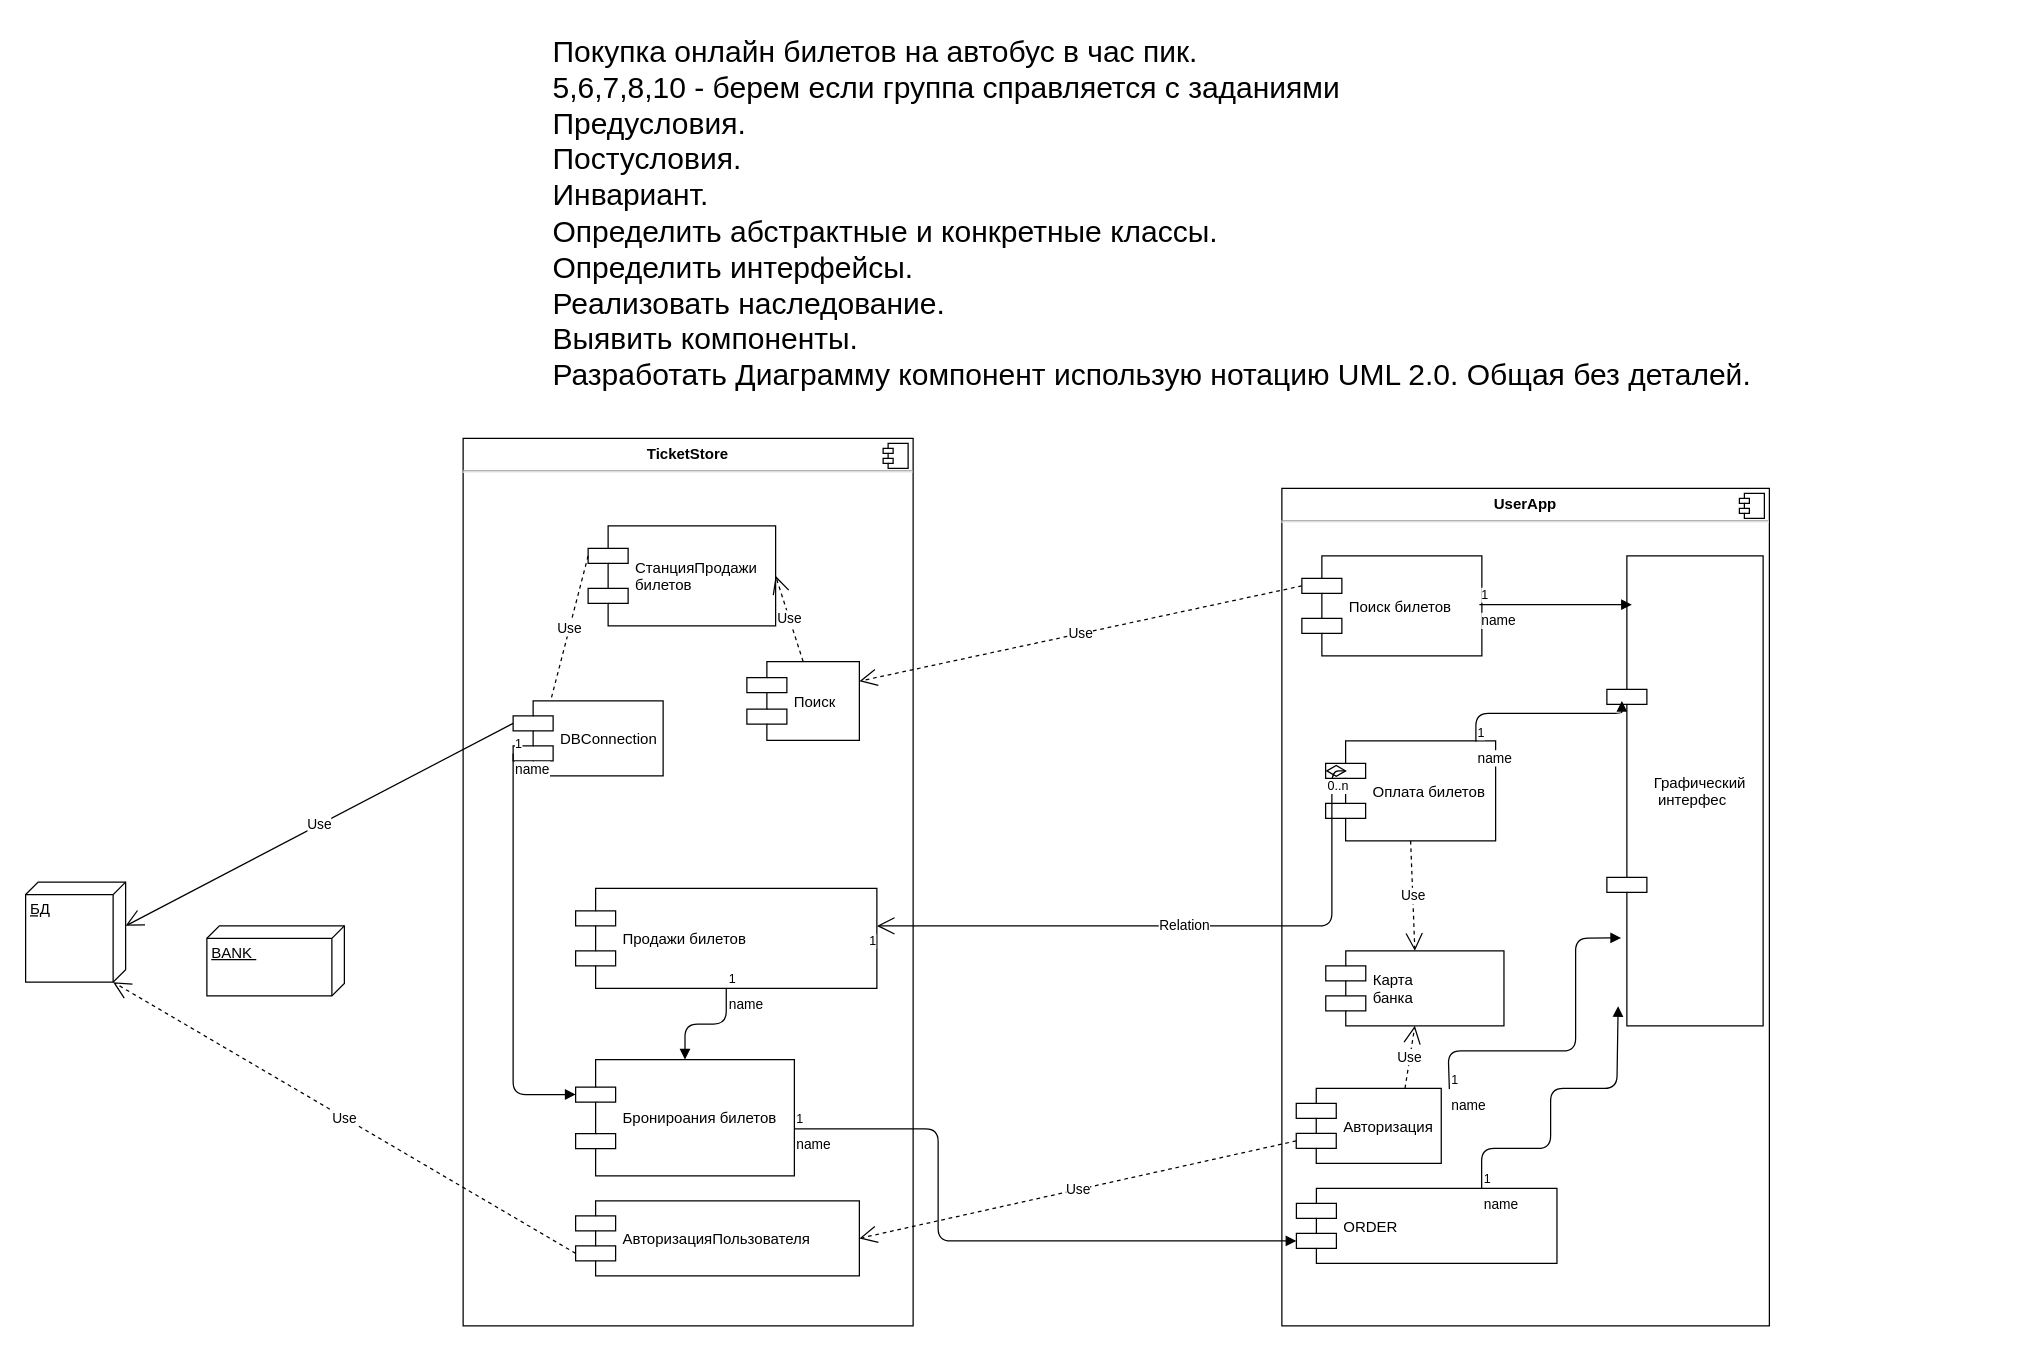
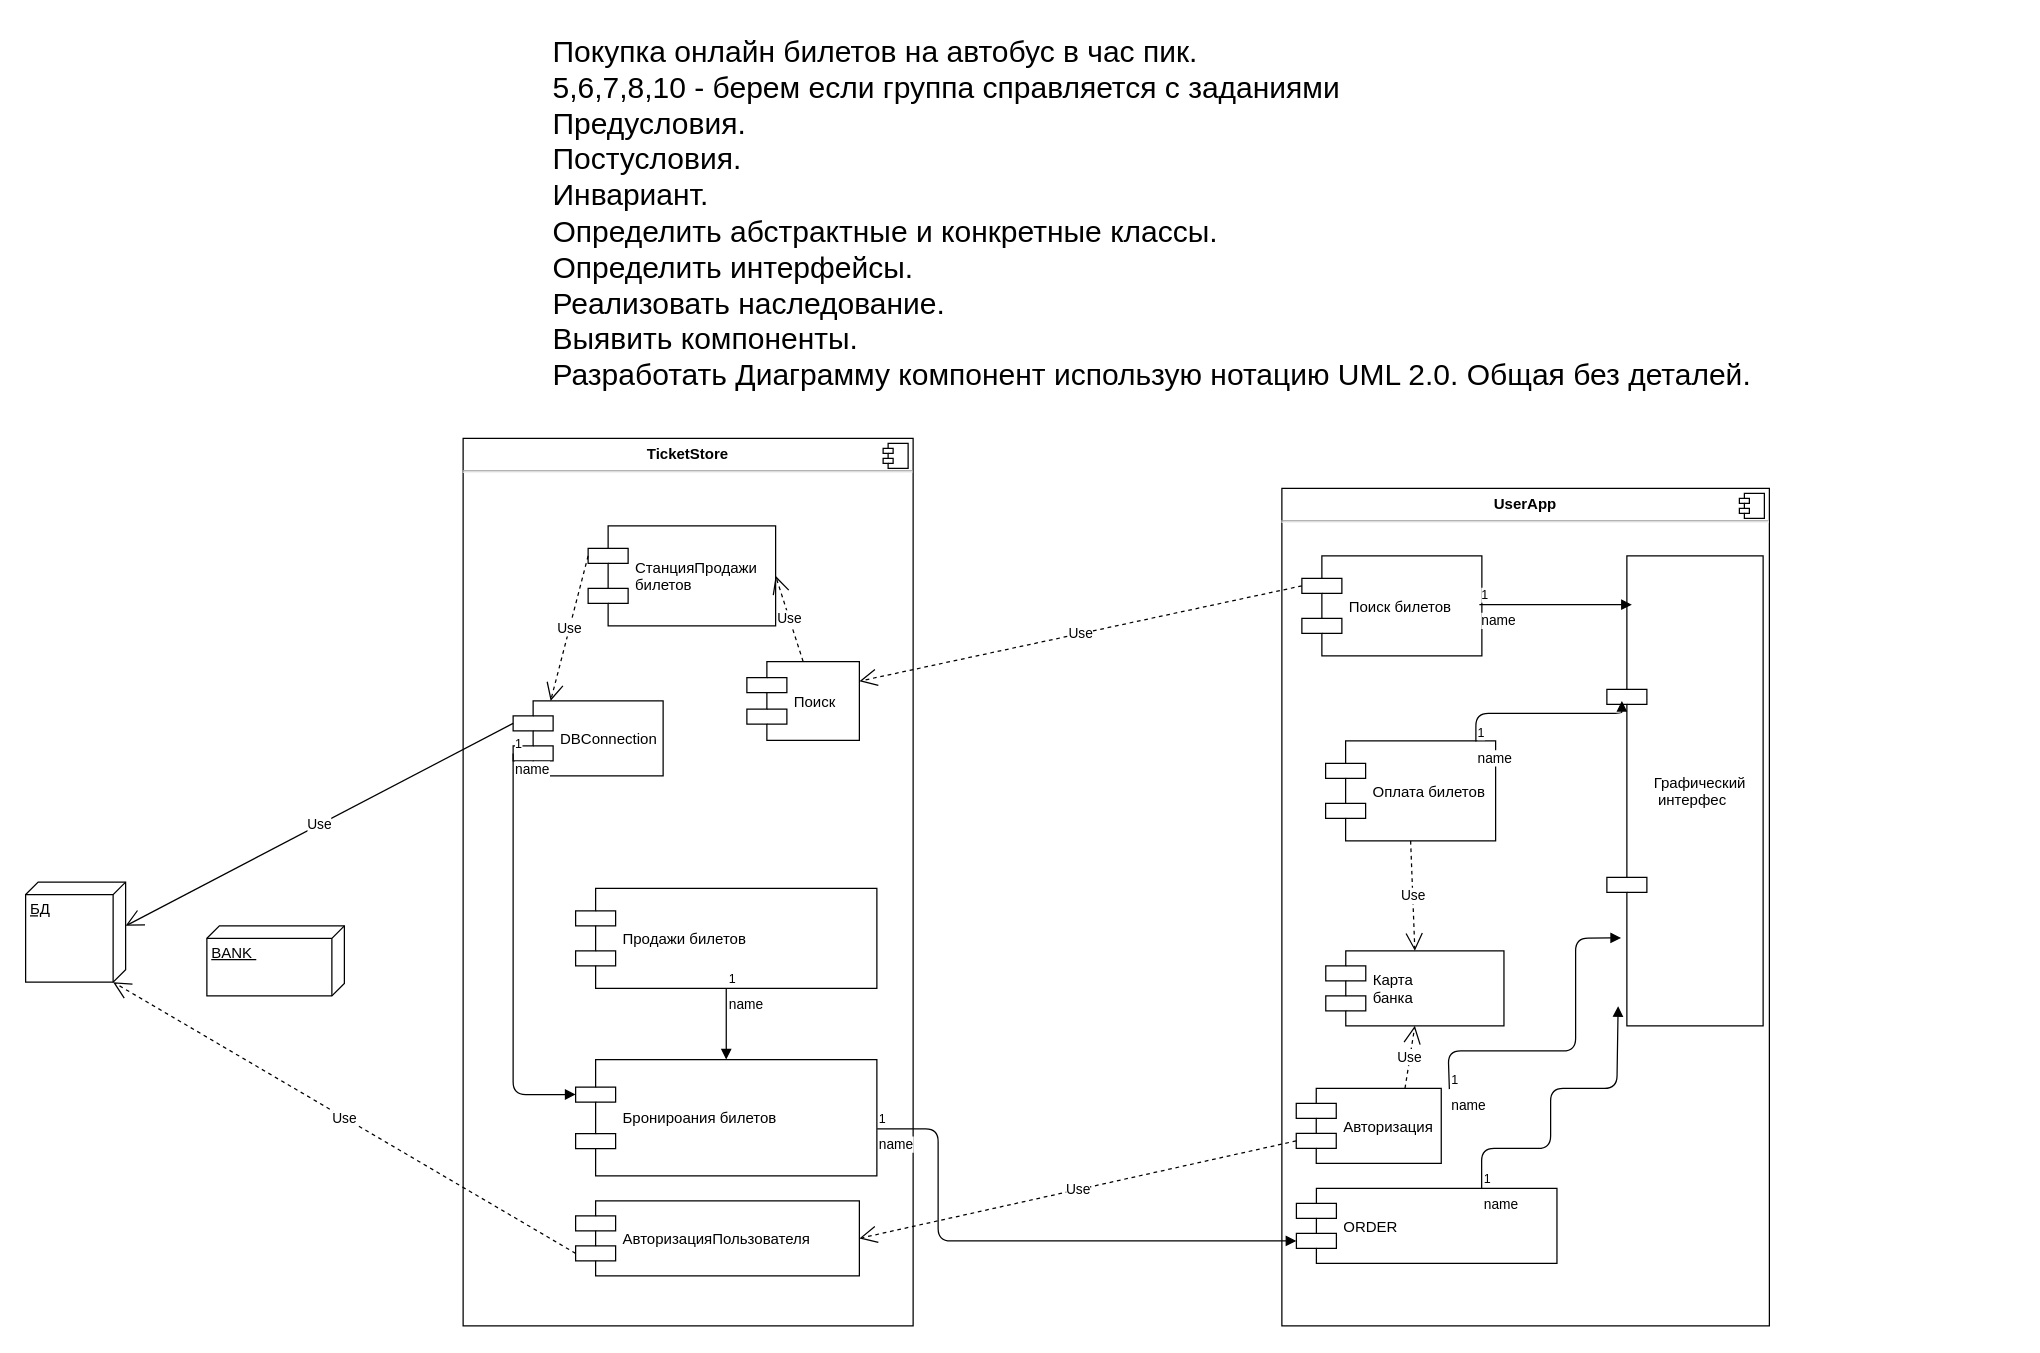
(552, 696) -> (552, 694)
(1181, 926) -> none
(685, 1118) -> (726, 1118)
